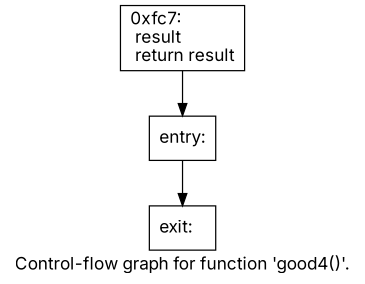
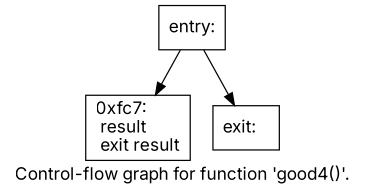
(183, 56) -> (138, 146)
(183, 87) -> (171, 67)
